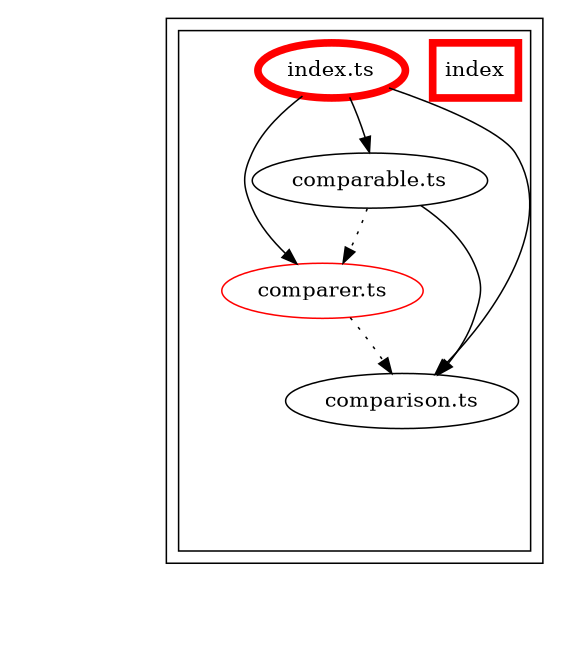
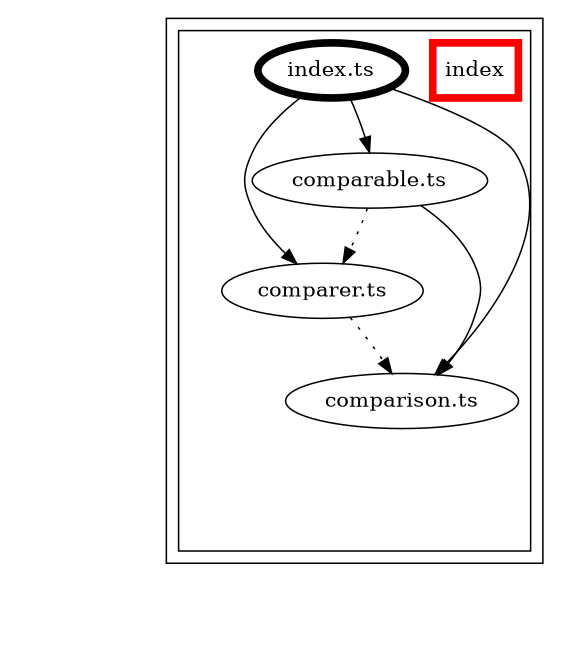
(332, 70) -> (332, 70)
(322, 291) -> (322, 291)
